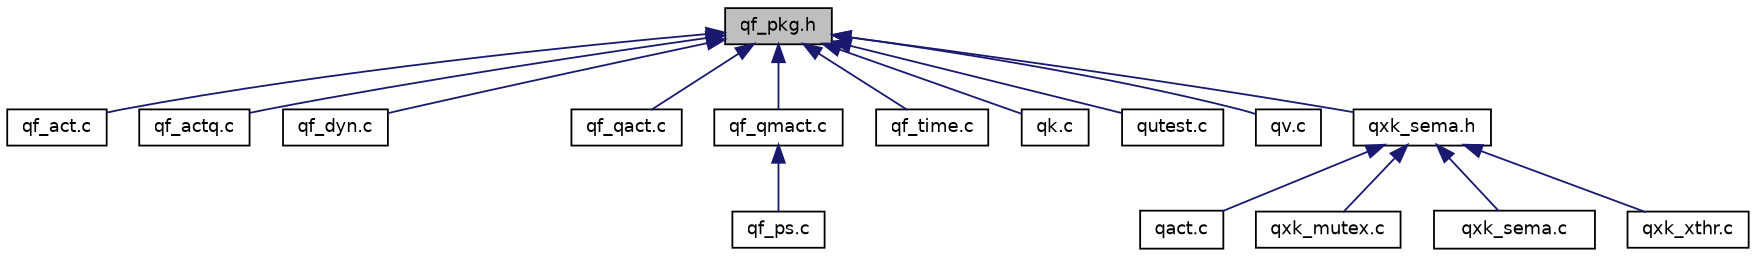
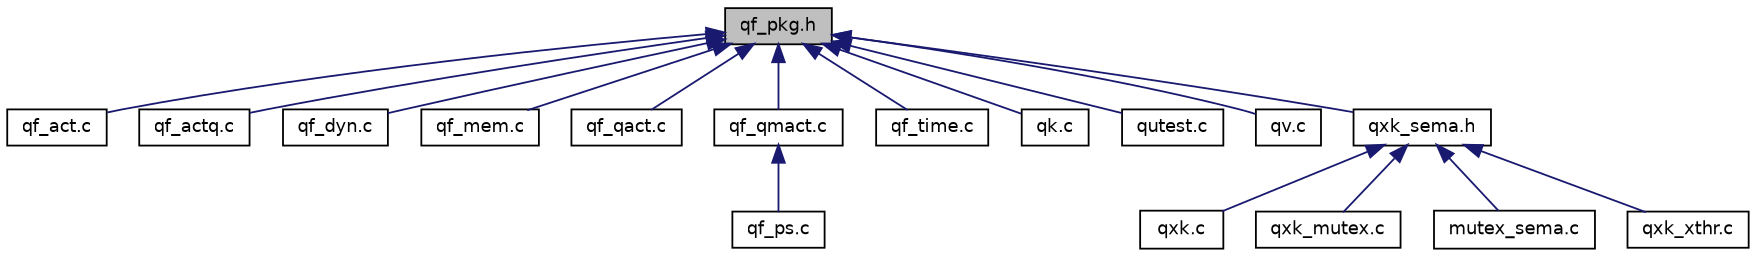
none -> (480, 127)
(1182, 230) -> (1182, 230)
(1514, 230) -> (1514, 230)
